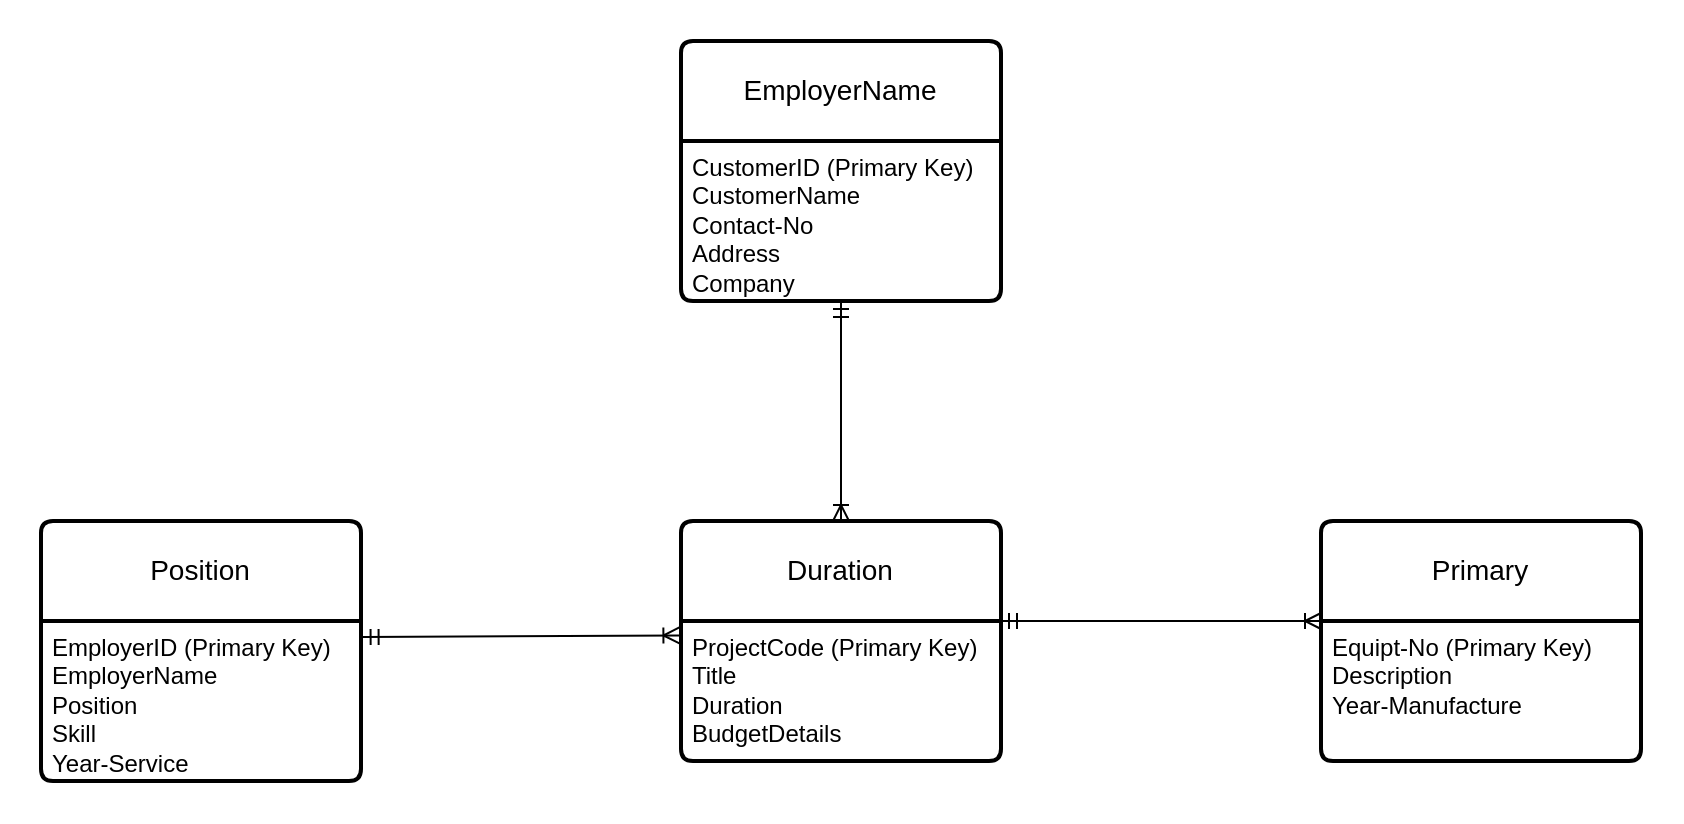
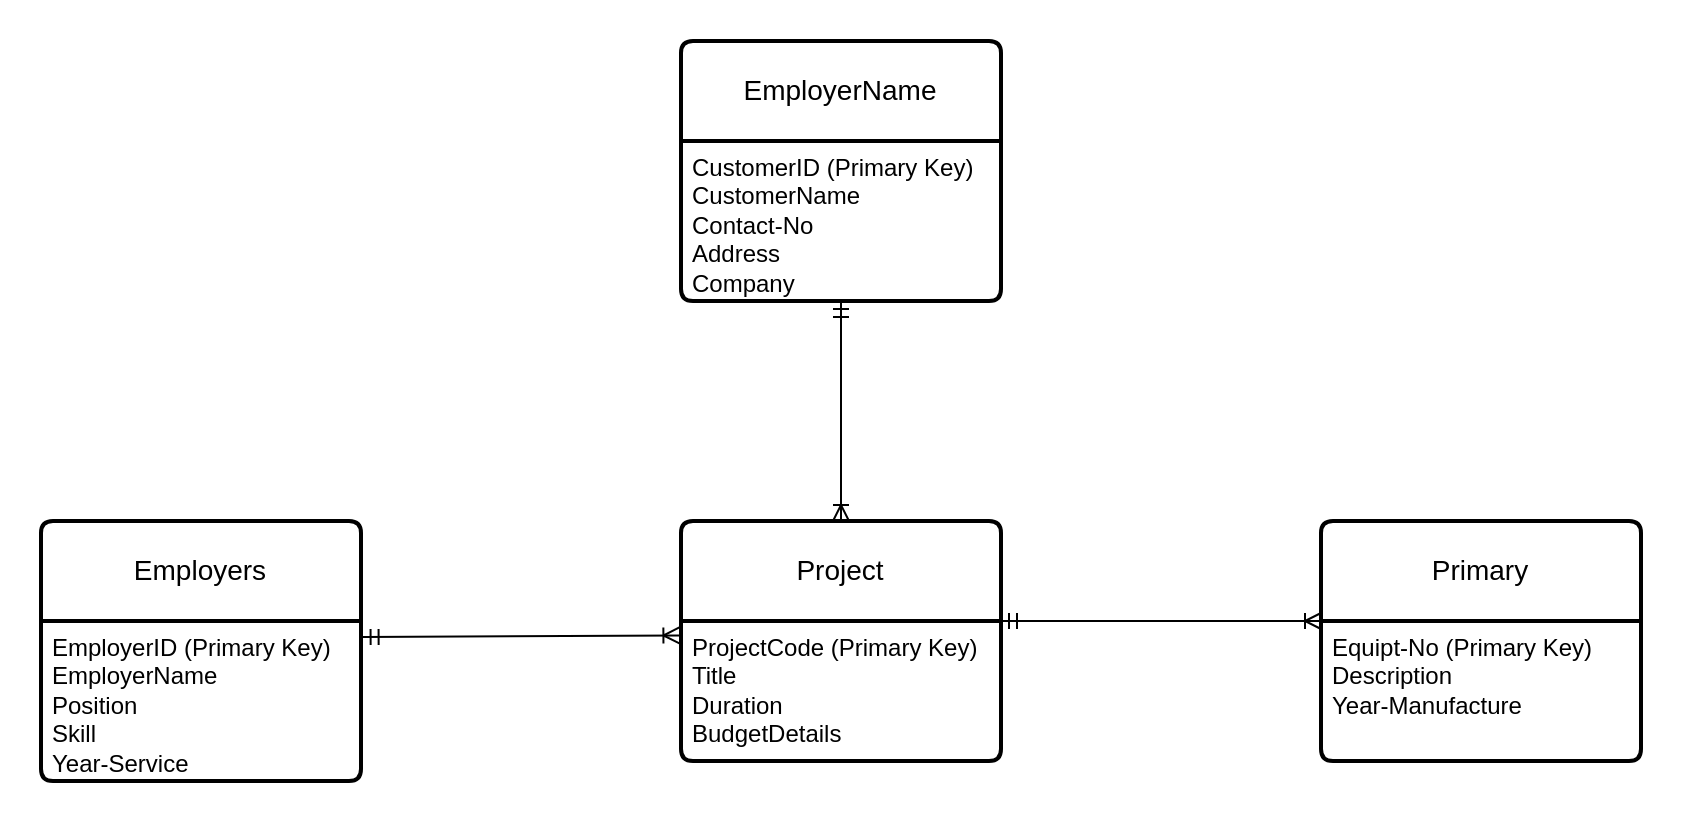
(201, 571) -> (201, 571)
(841, 571) -> (841, 571)
